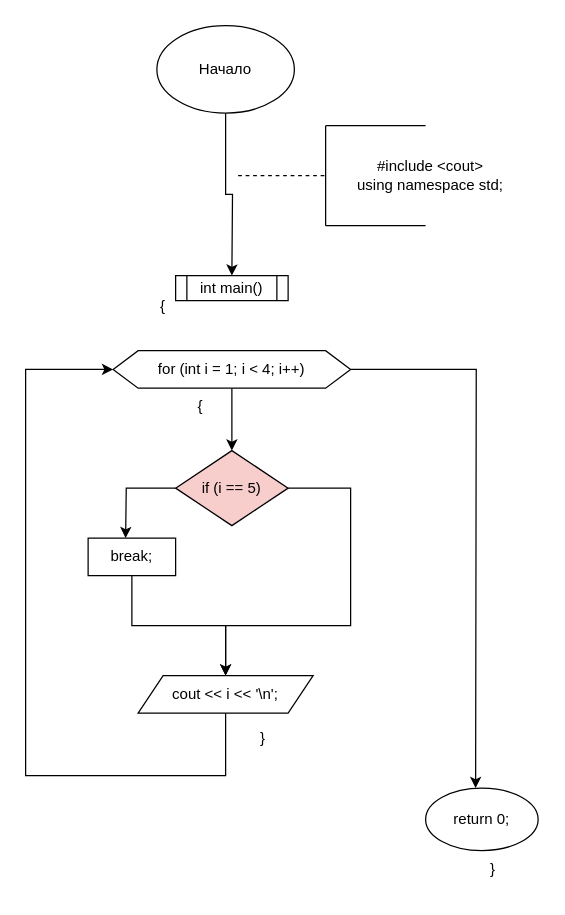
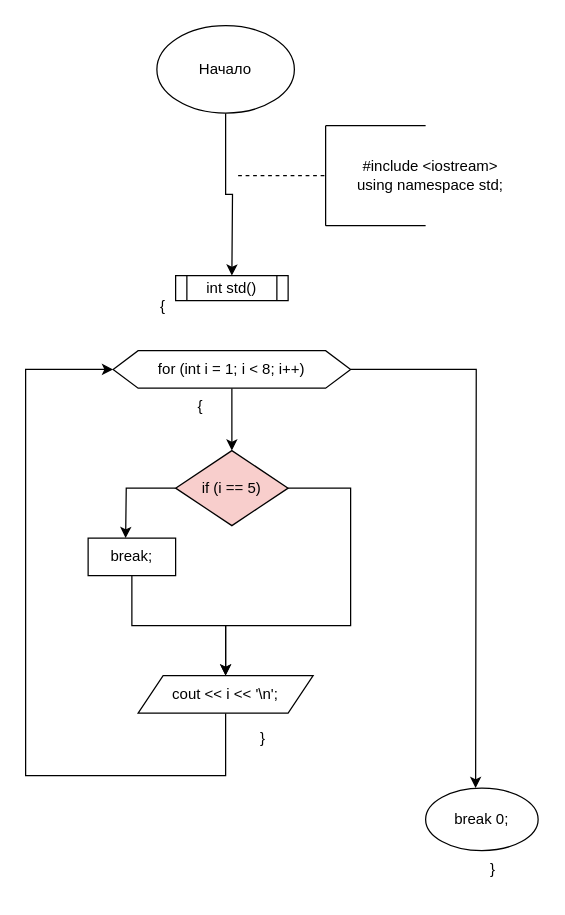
(431, 176) -> (431, 176)
(232, 288) -> (232, 288)
(232, 369) -> (232, 369)
(482, 819) -> (482, 819)
